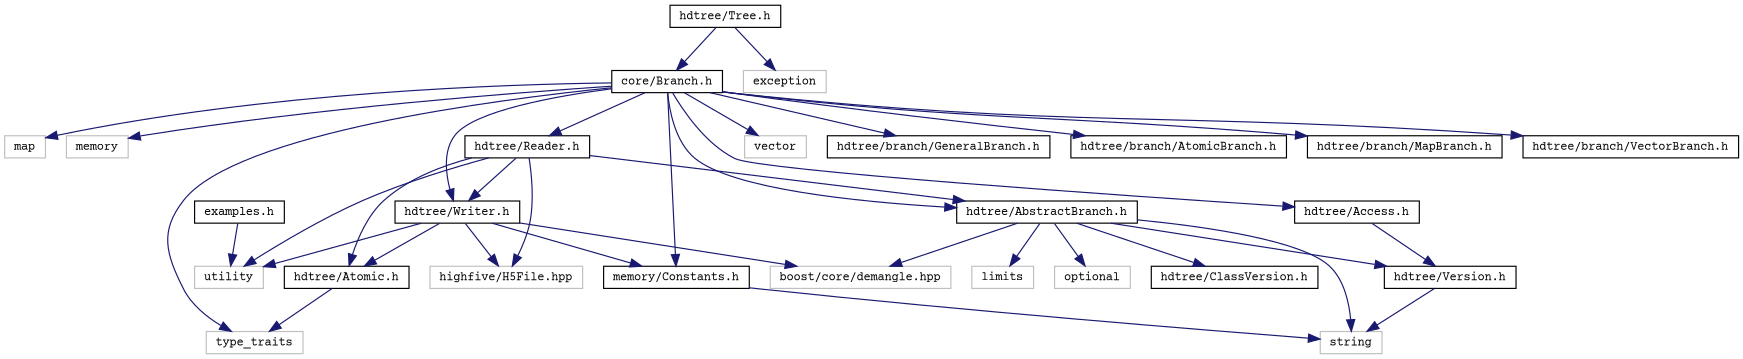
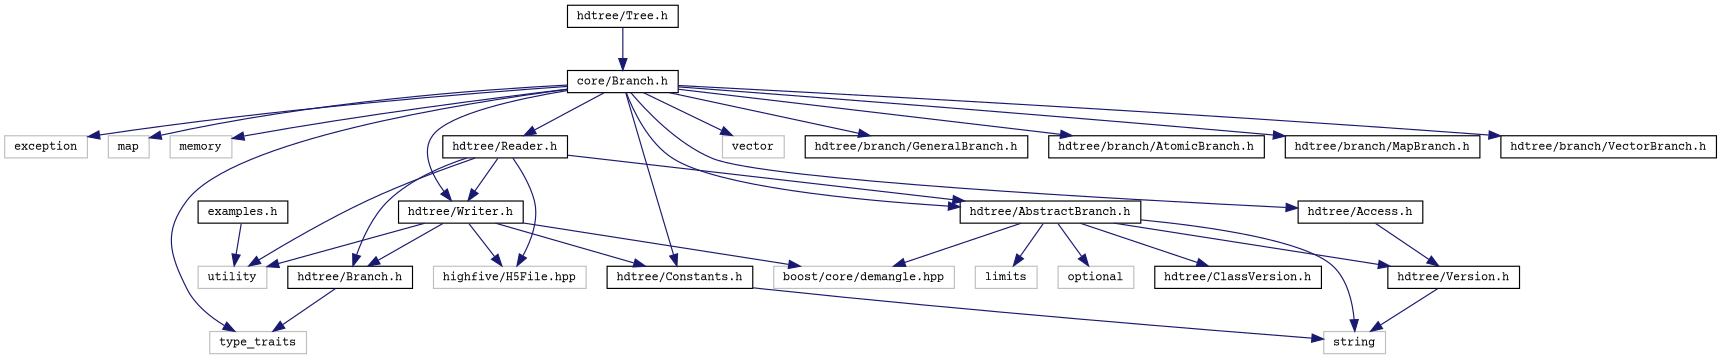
(751, 45) -> (333, 106)
(347, 277) -> (350, 277)
(676, 277) -> (680, 277)
